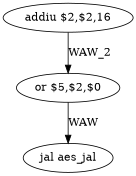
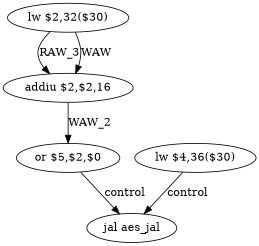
none -> (68, 18)
(83, 123) -> (125, 193)
none -> (195, 158)
